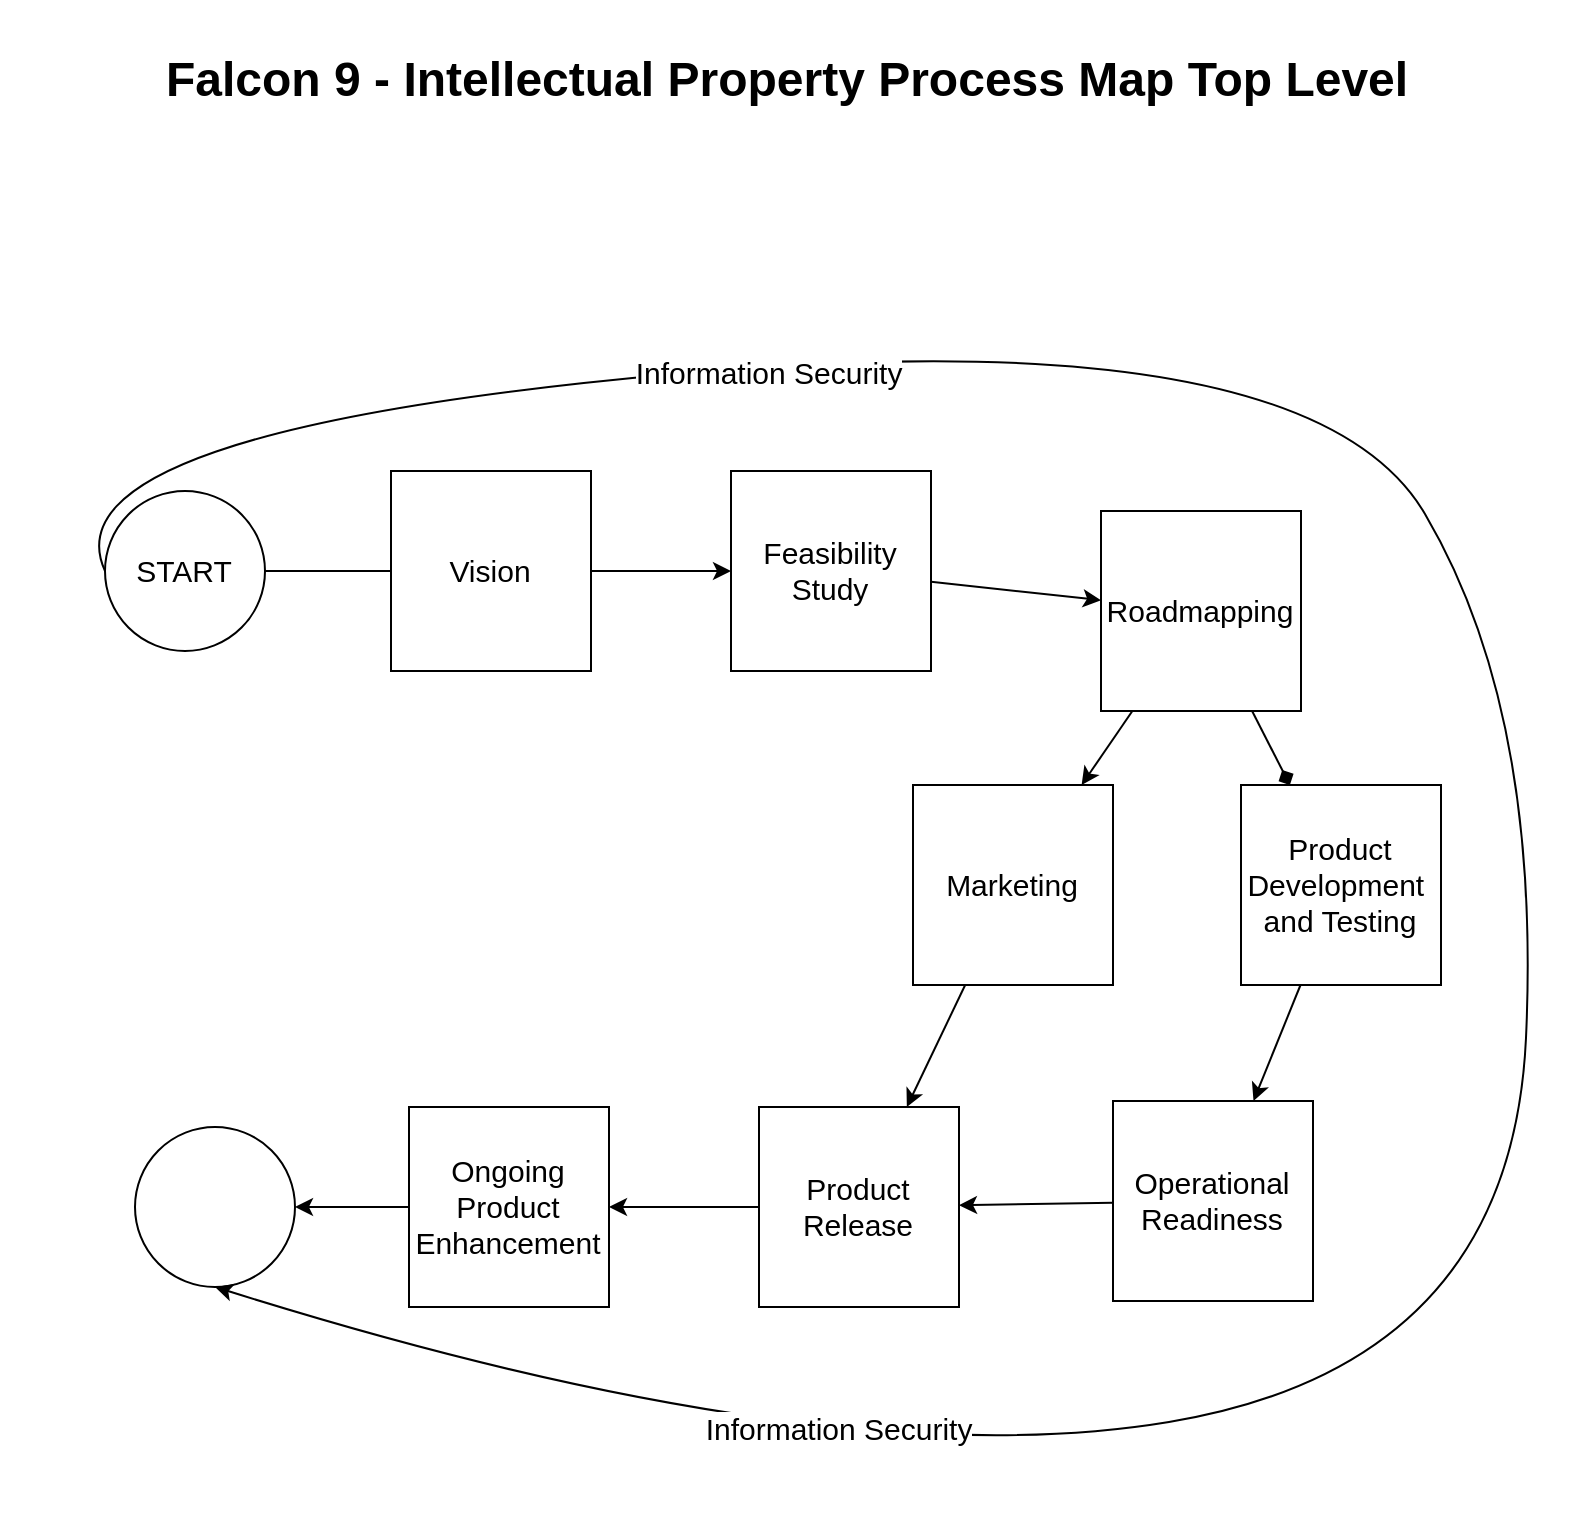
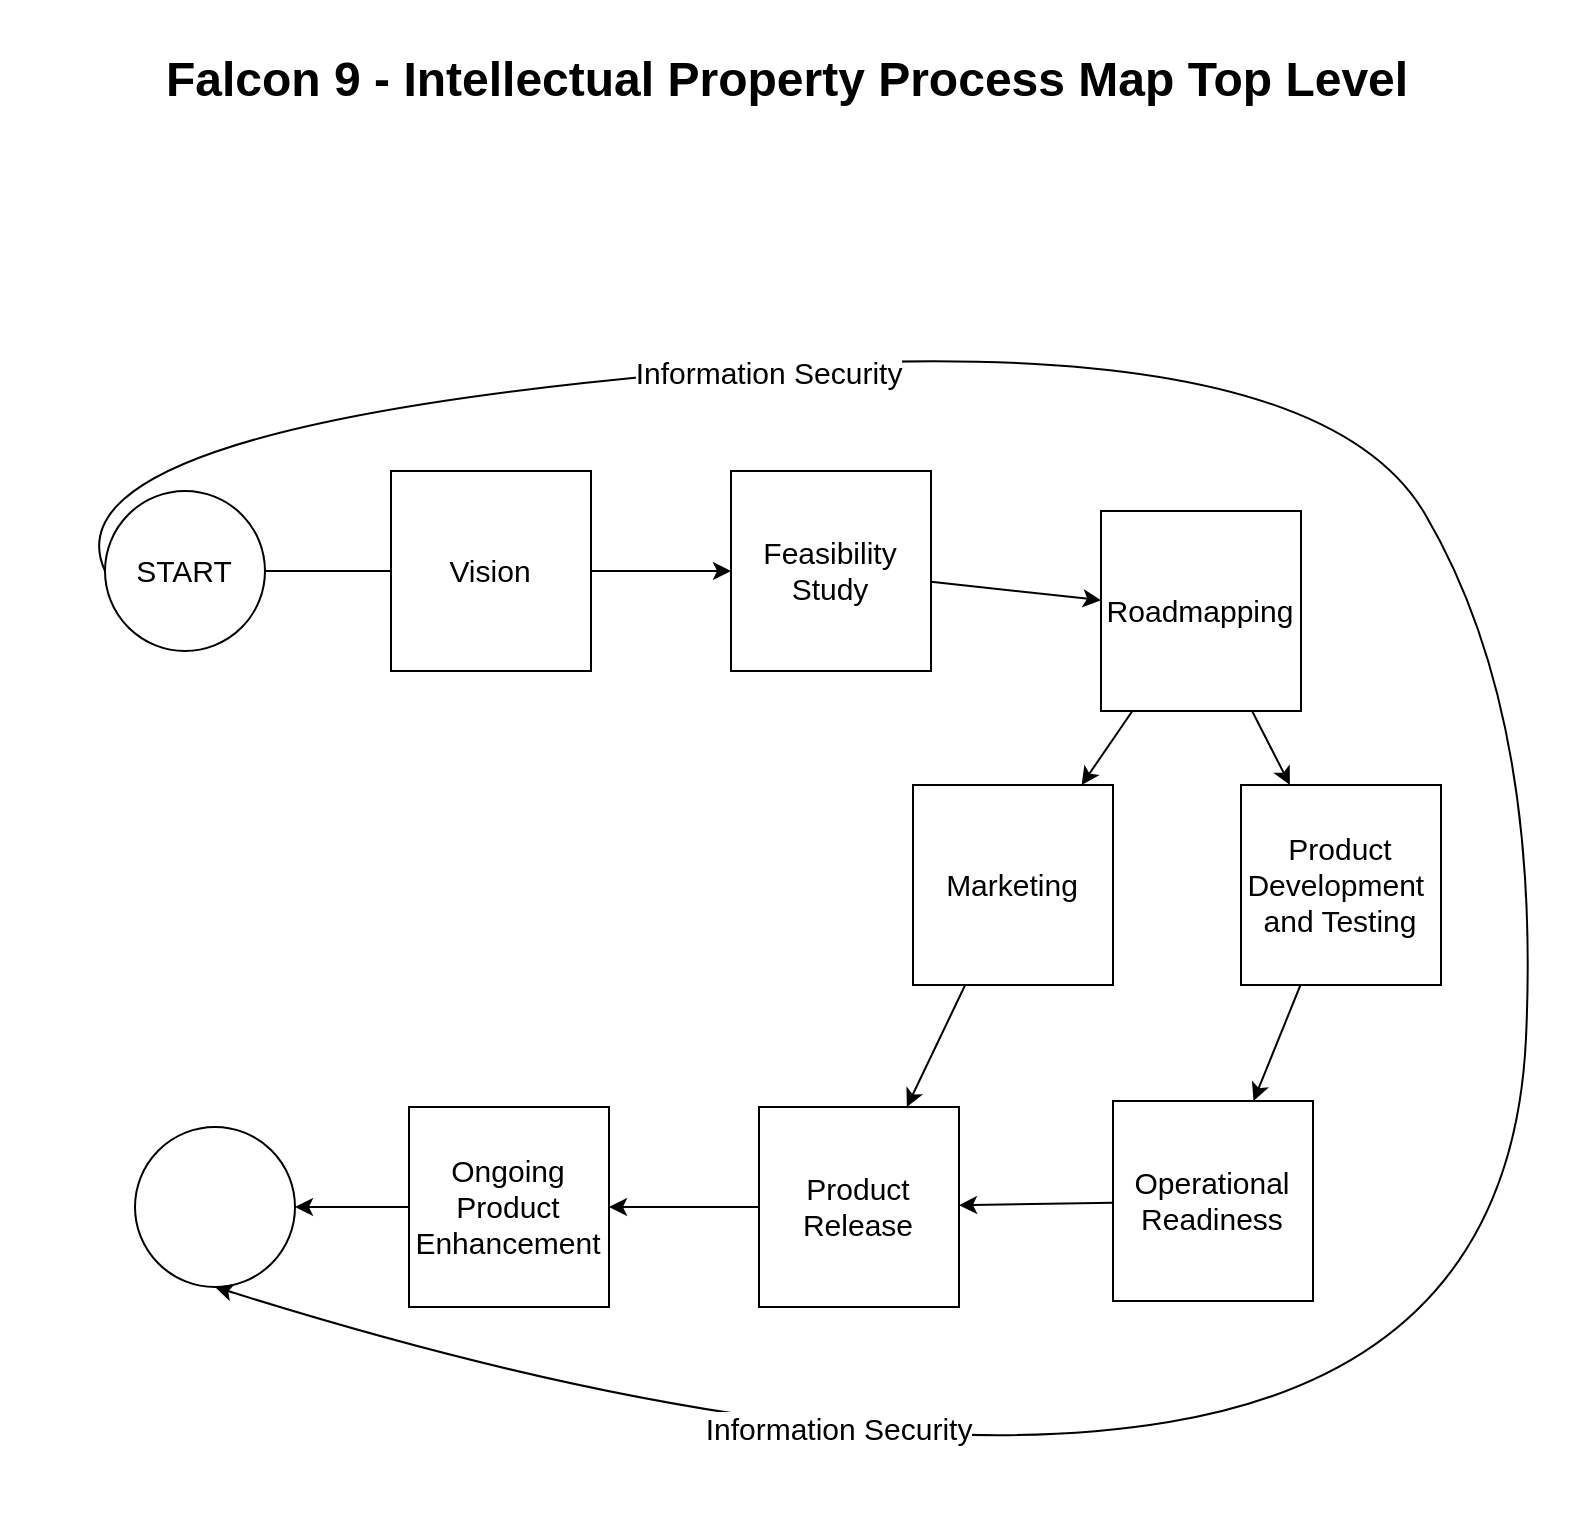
(1283, 771) -> (1283, 771)
